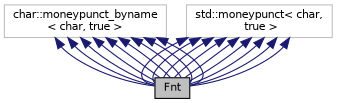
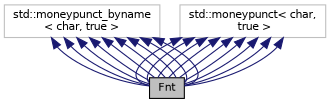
(85, 21) -> (82, 21)
